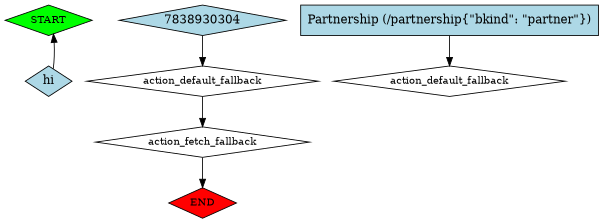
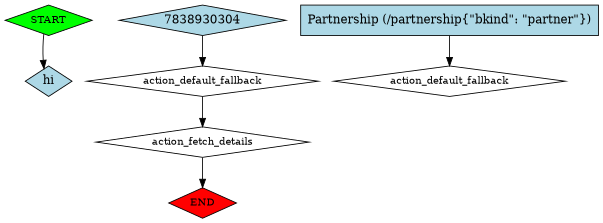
(54, 56) -> (43, 47)
(203, 142) -> (203, 142)
